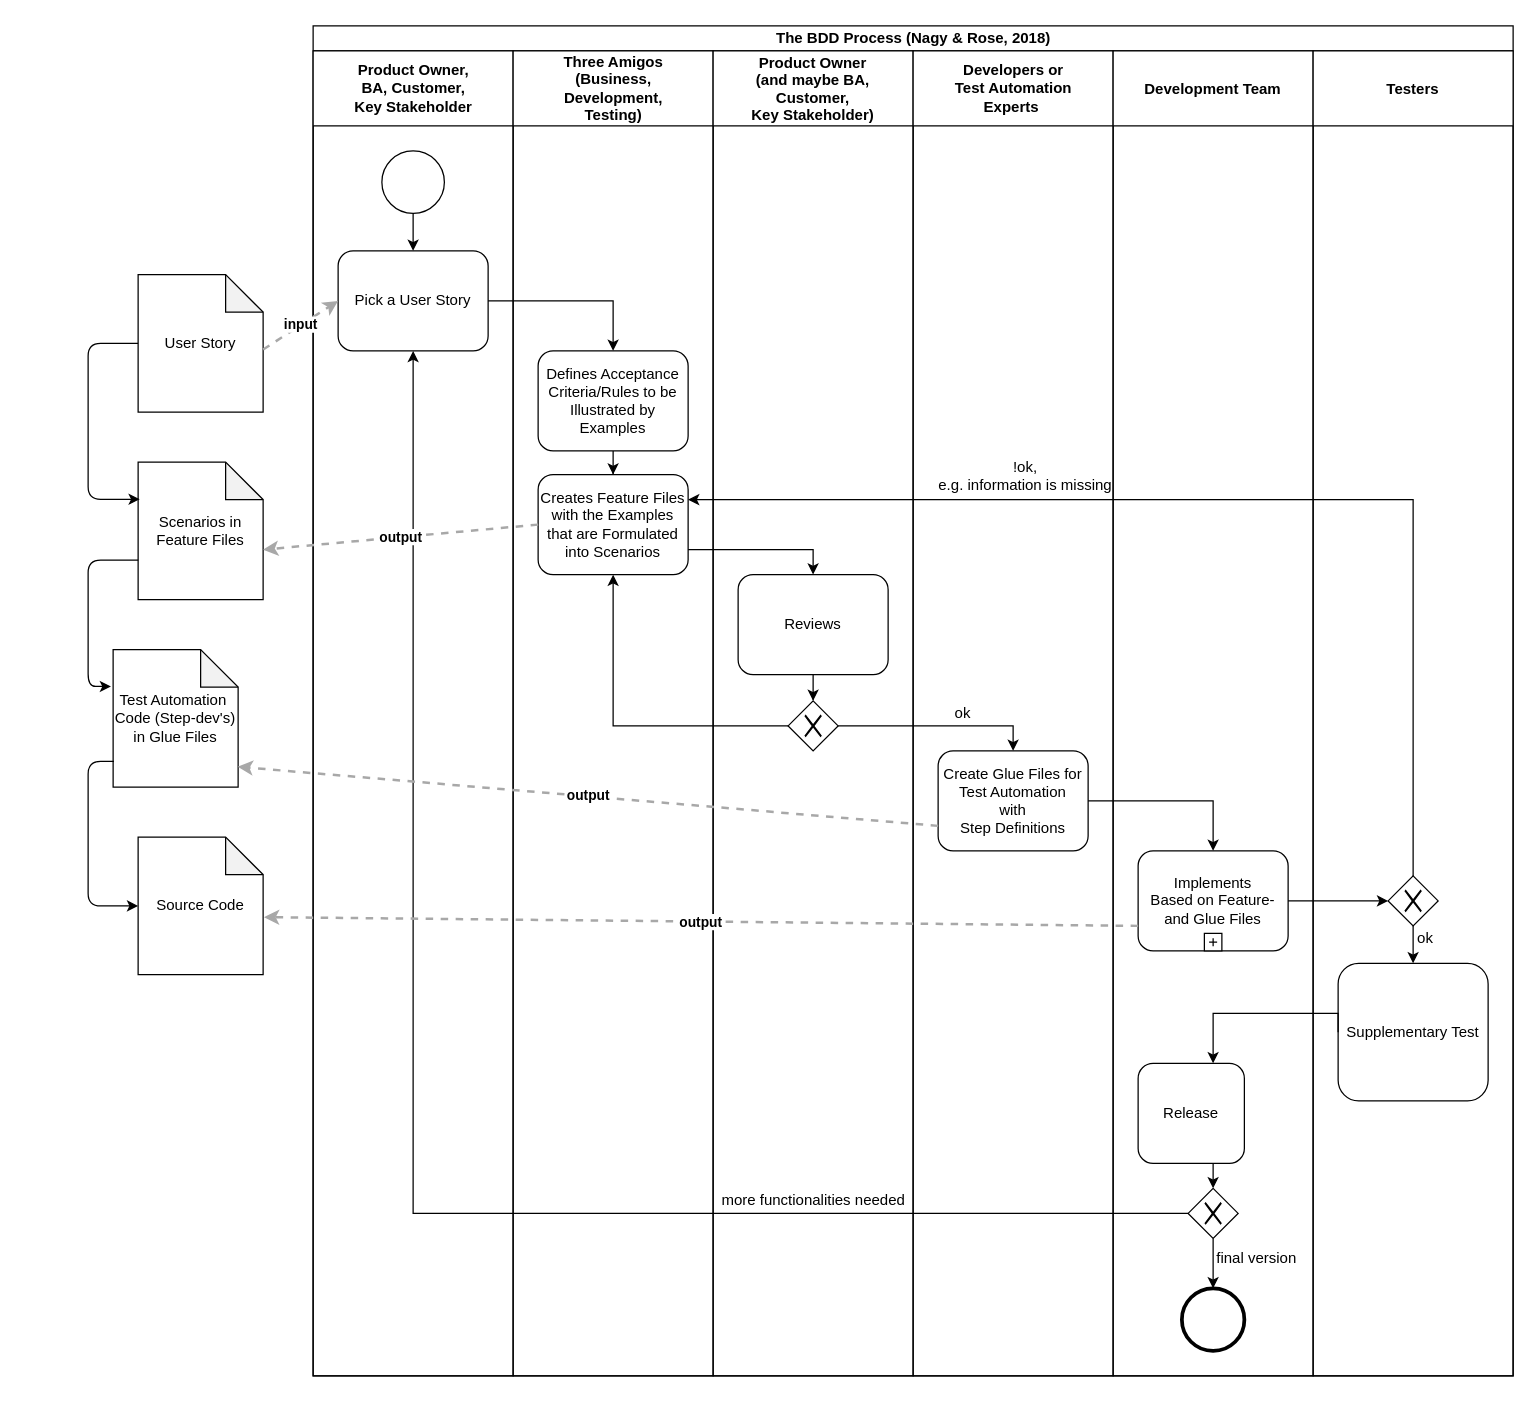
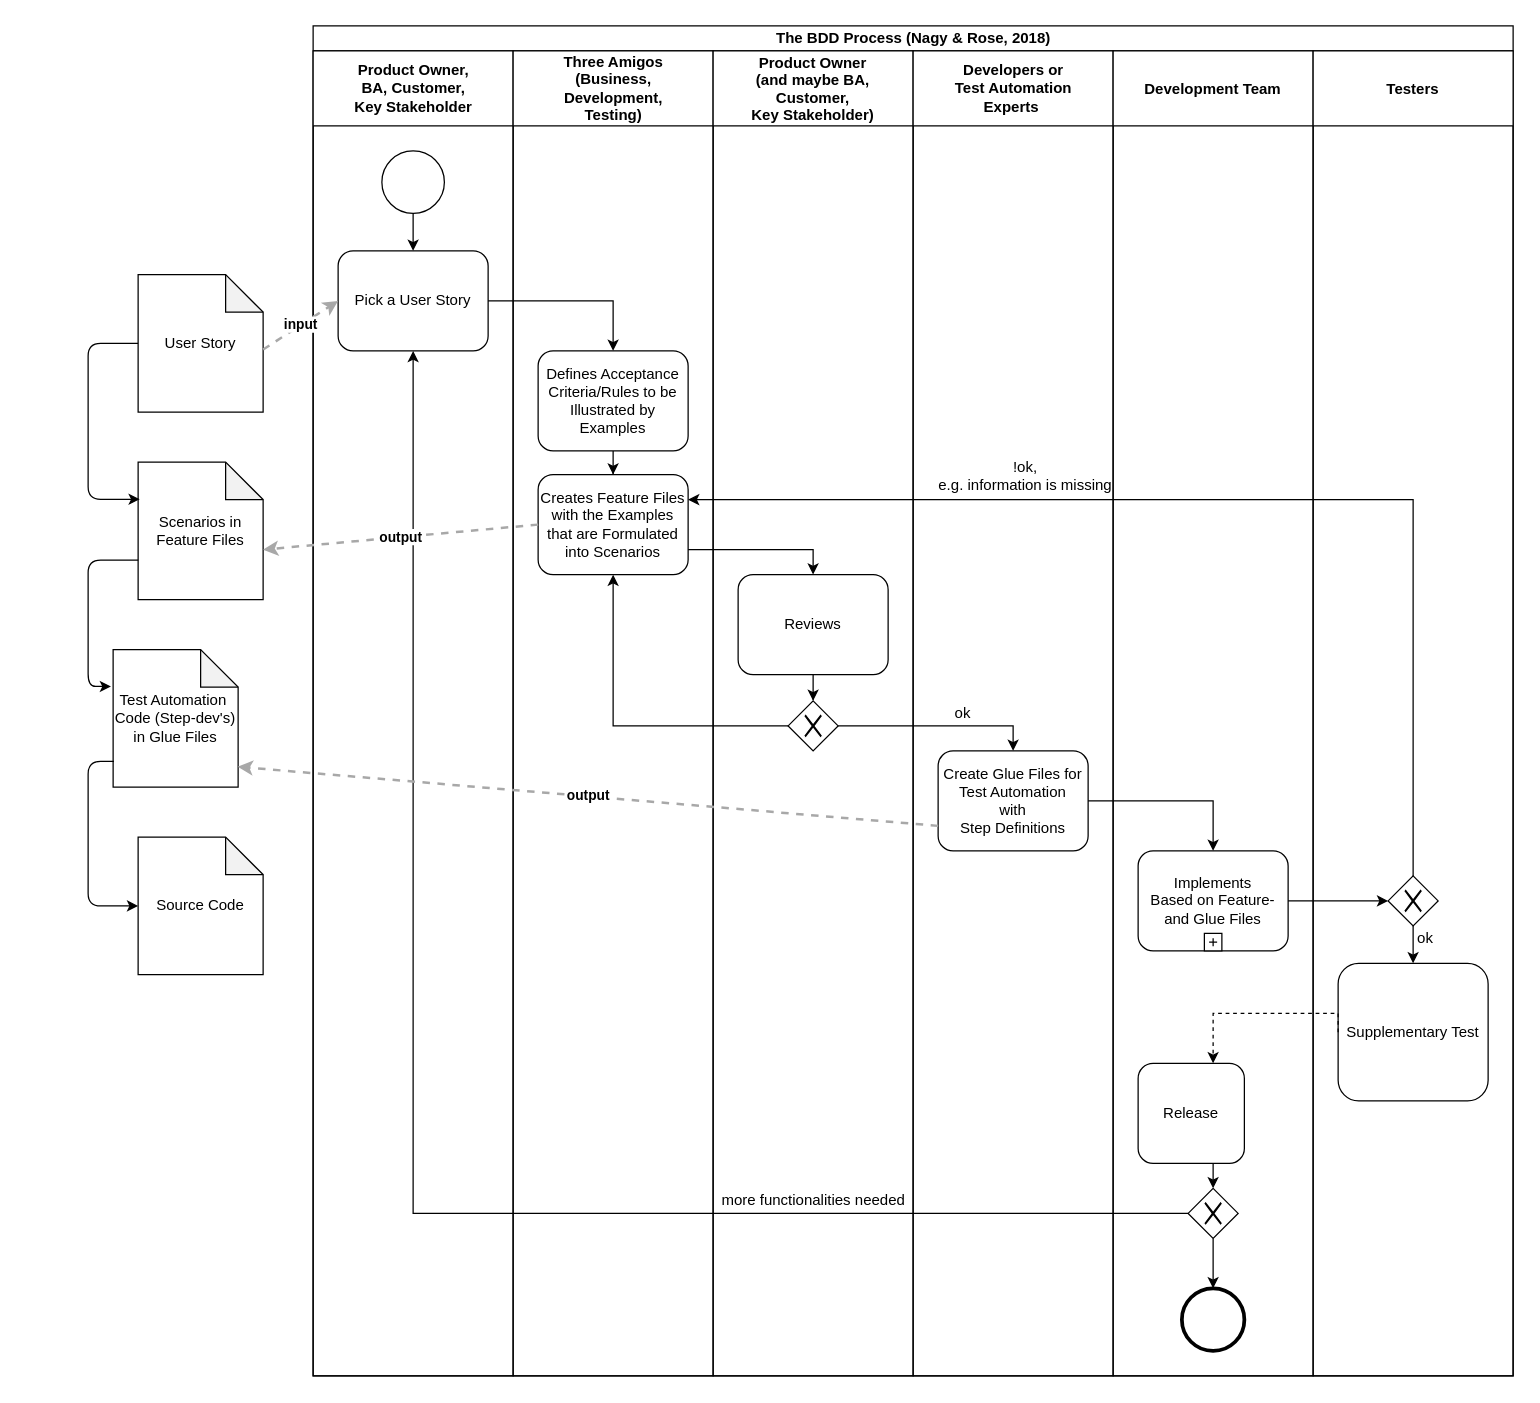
(701, 921) -> none
(1258, 1013) -> (1258, 1013)
(1257, 1258) -> none
